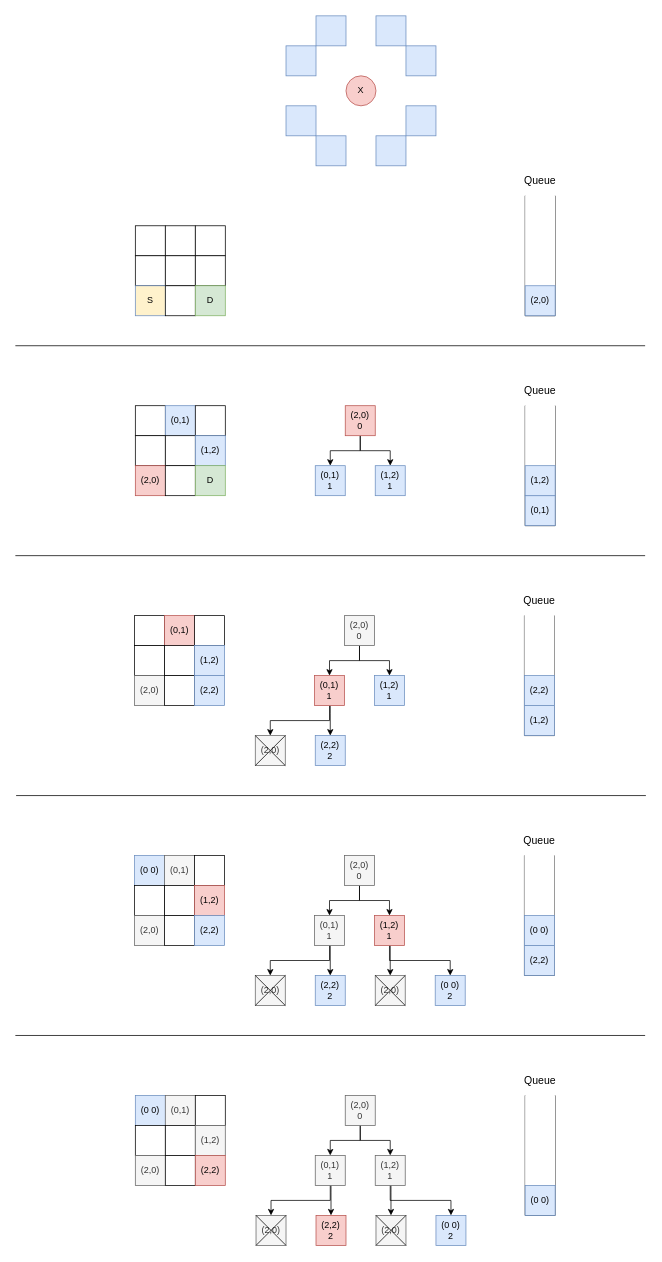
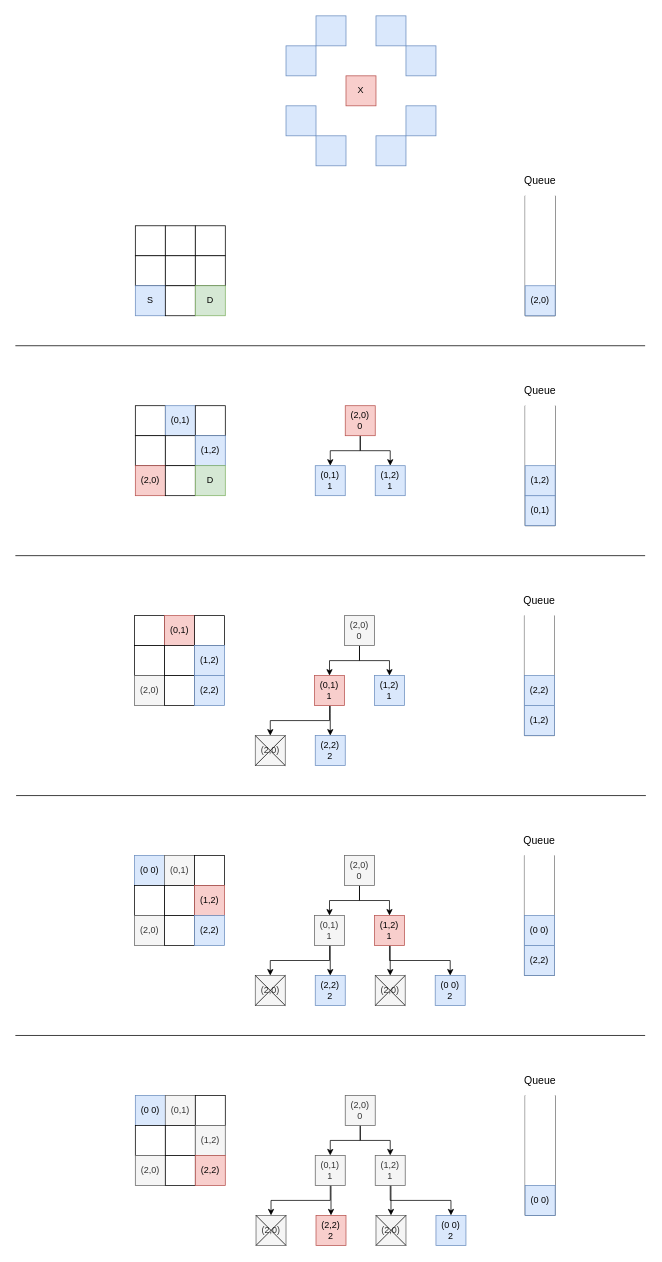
(361, 90) -> (361, 90)
(150, 300) -> (150, 300)
